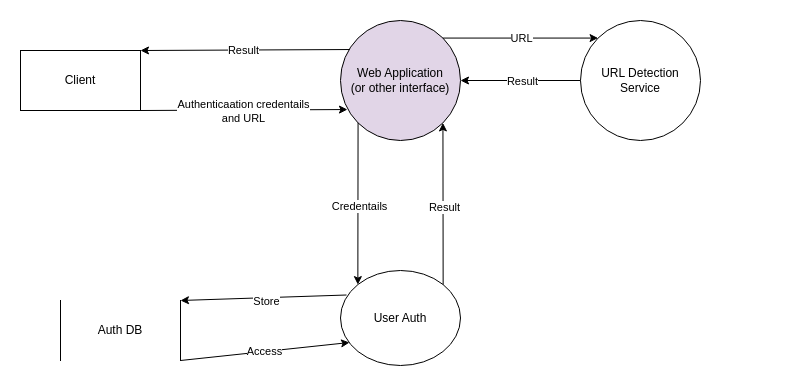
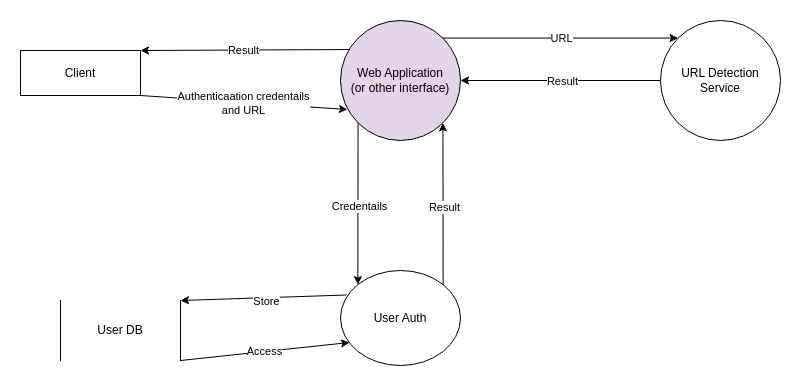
(81, 81) -> (81, 73)
(641, 81) -> (721, 81)
(121, 331) -> (121, 331)
